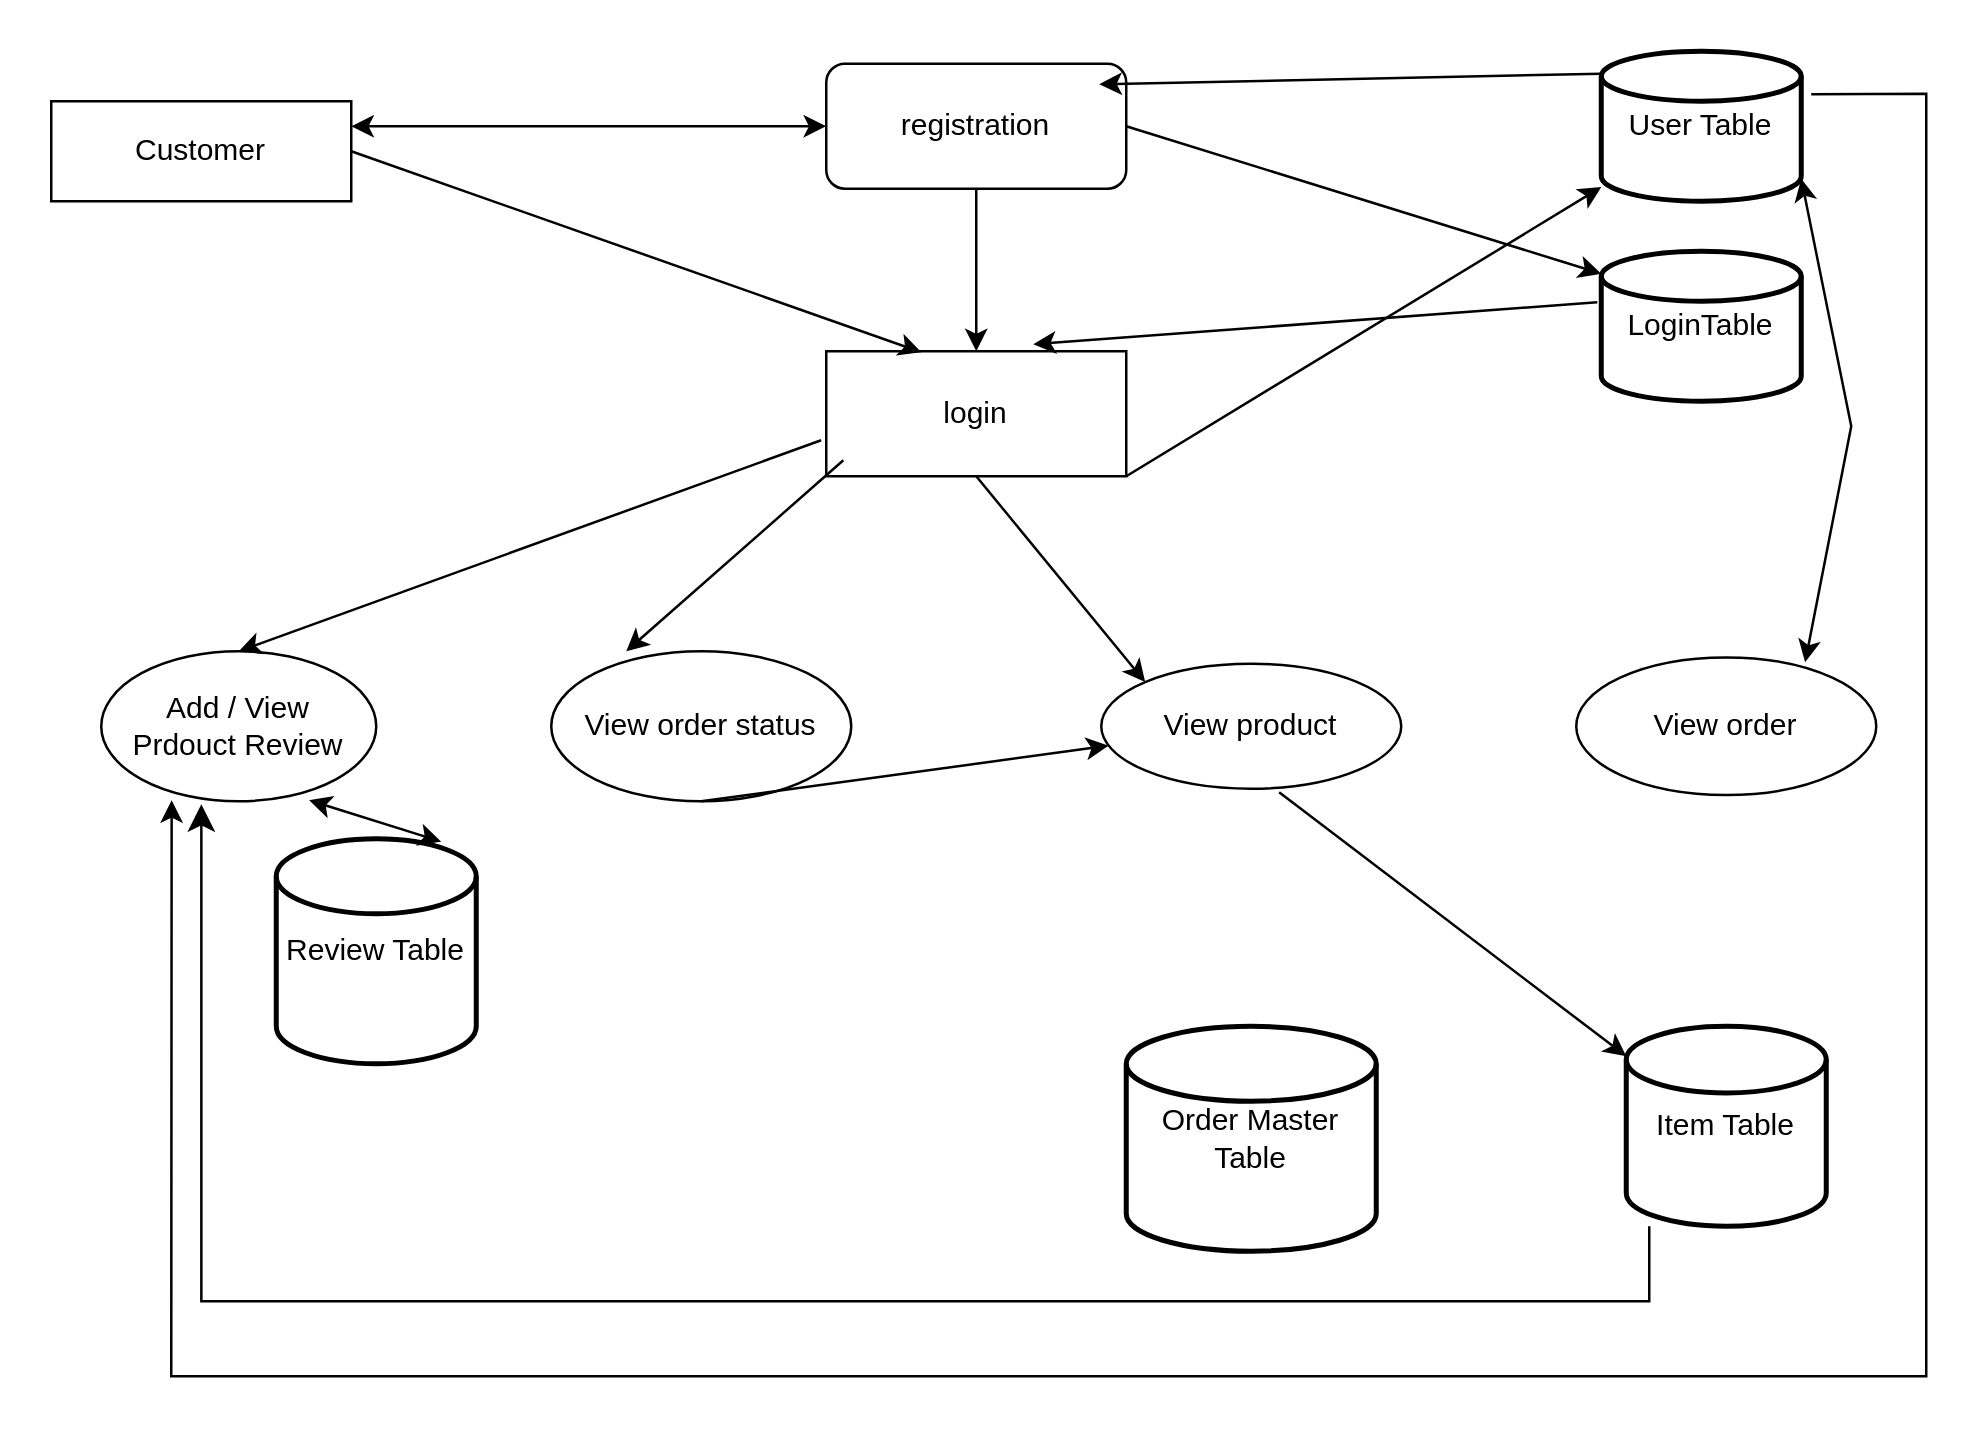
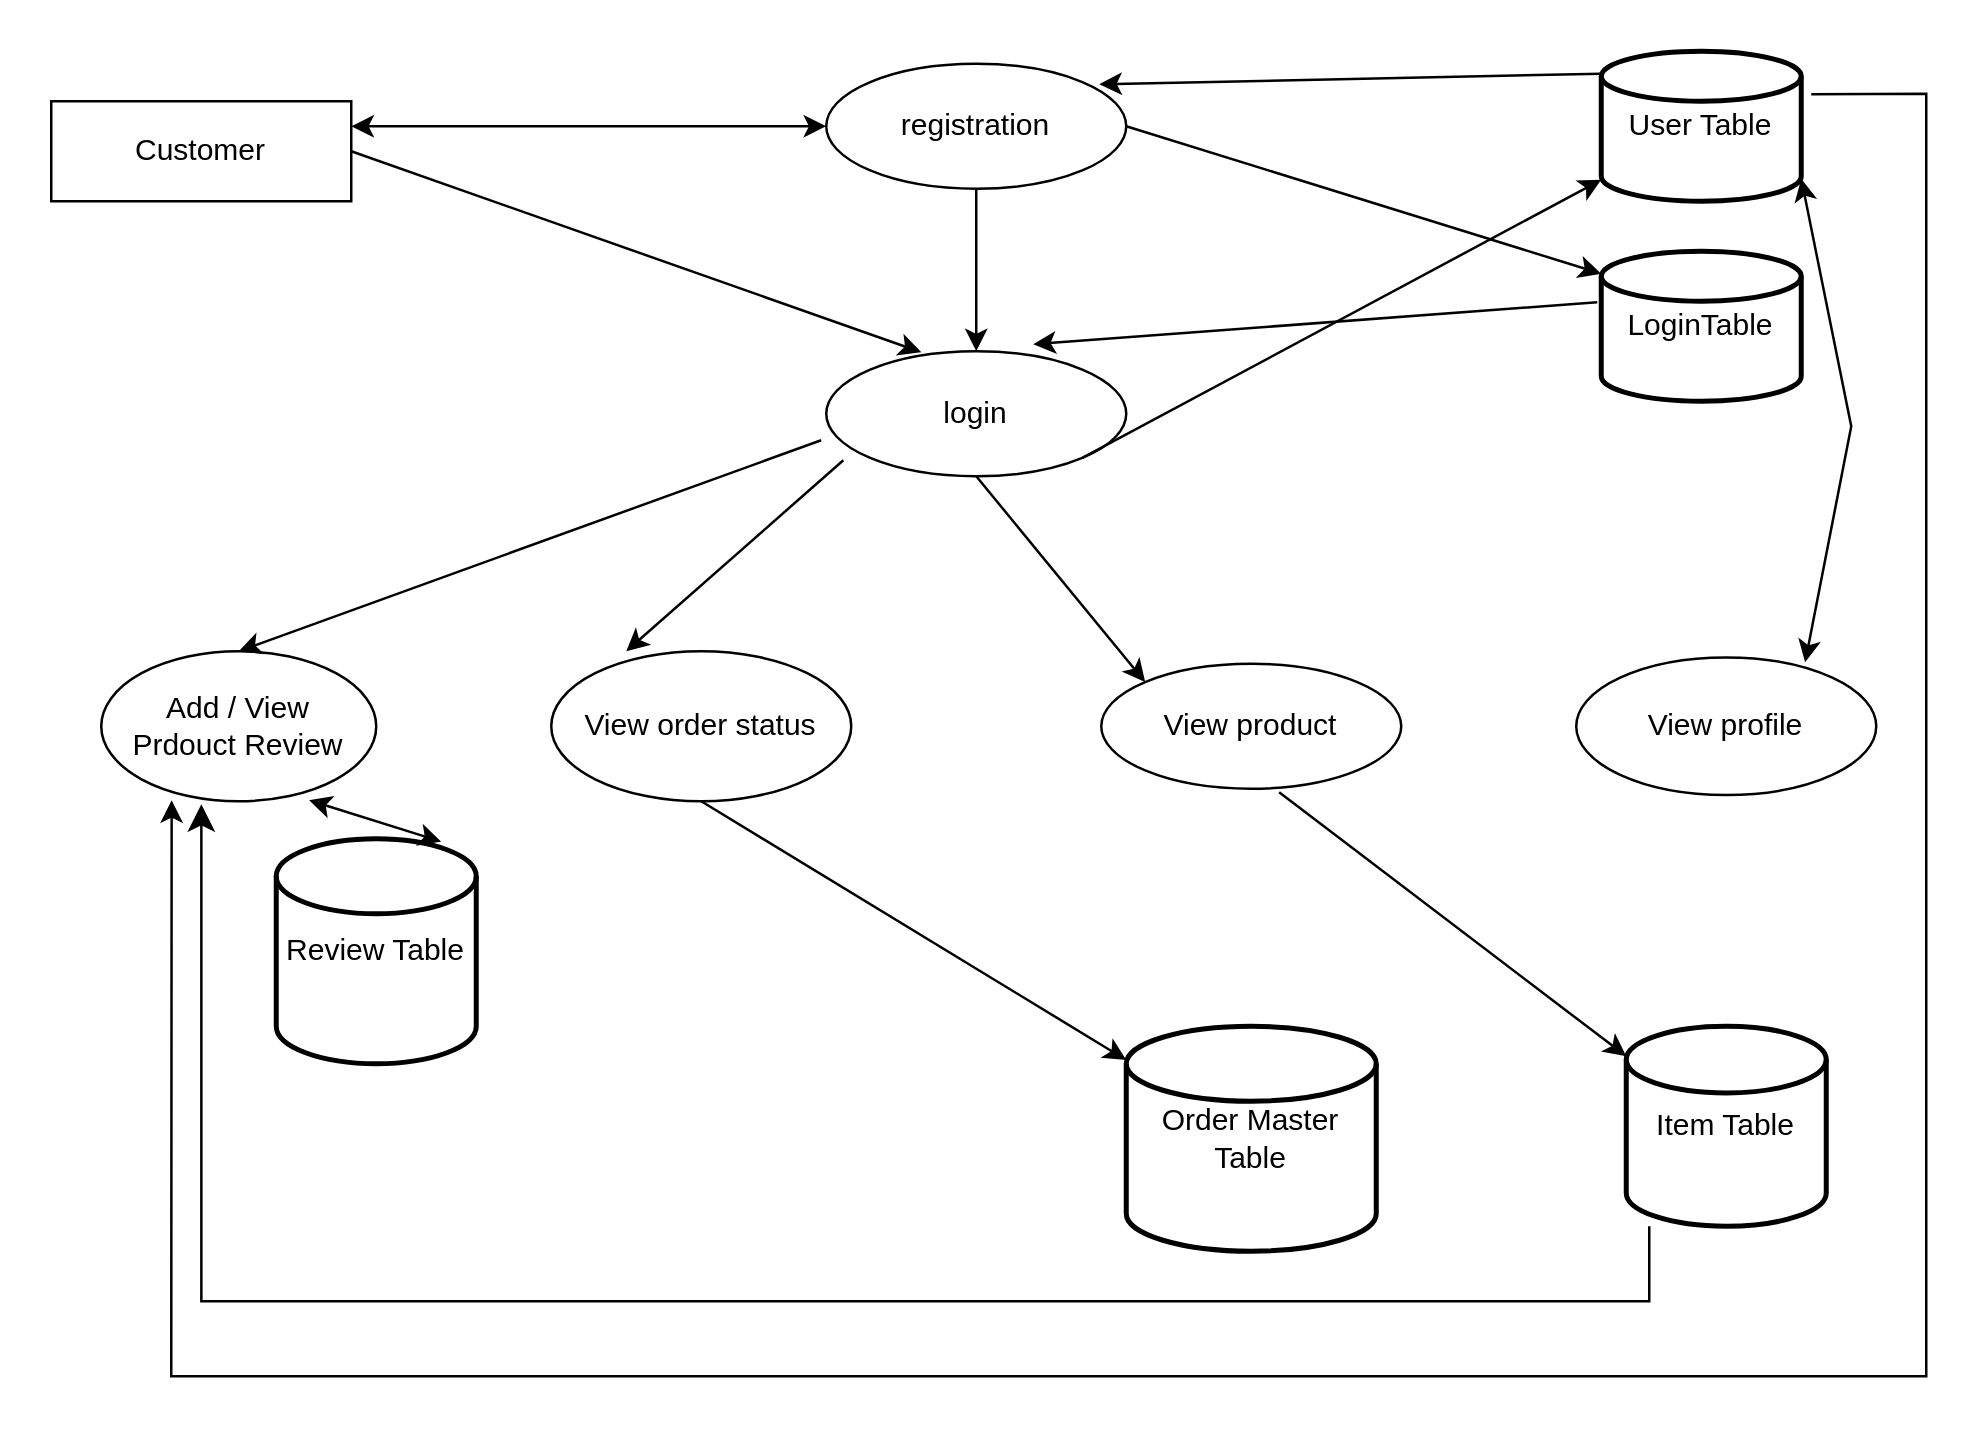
(976, 126) -> (976, 126)
(976, 414) -> (976, 414)
(1726, 726) -> (1726, 726)
(897, 775) -> (907, 926)
